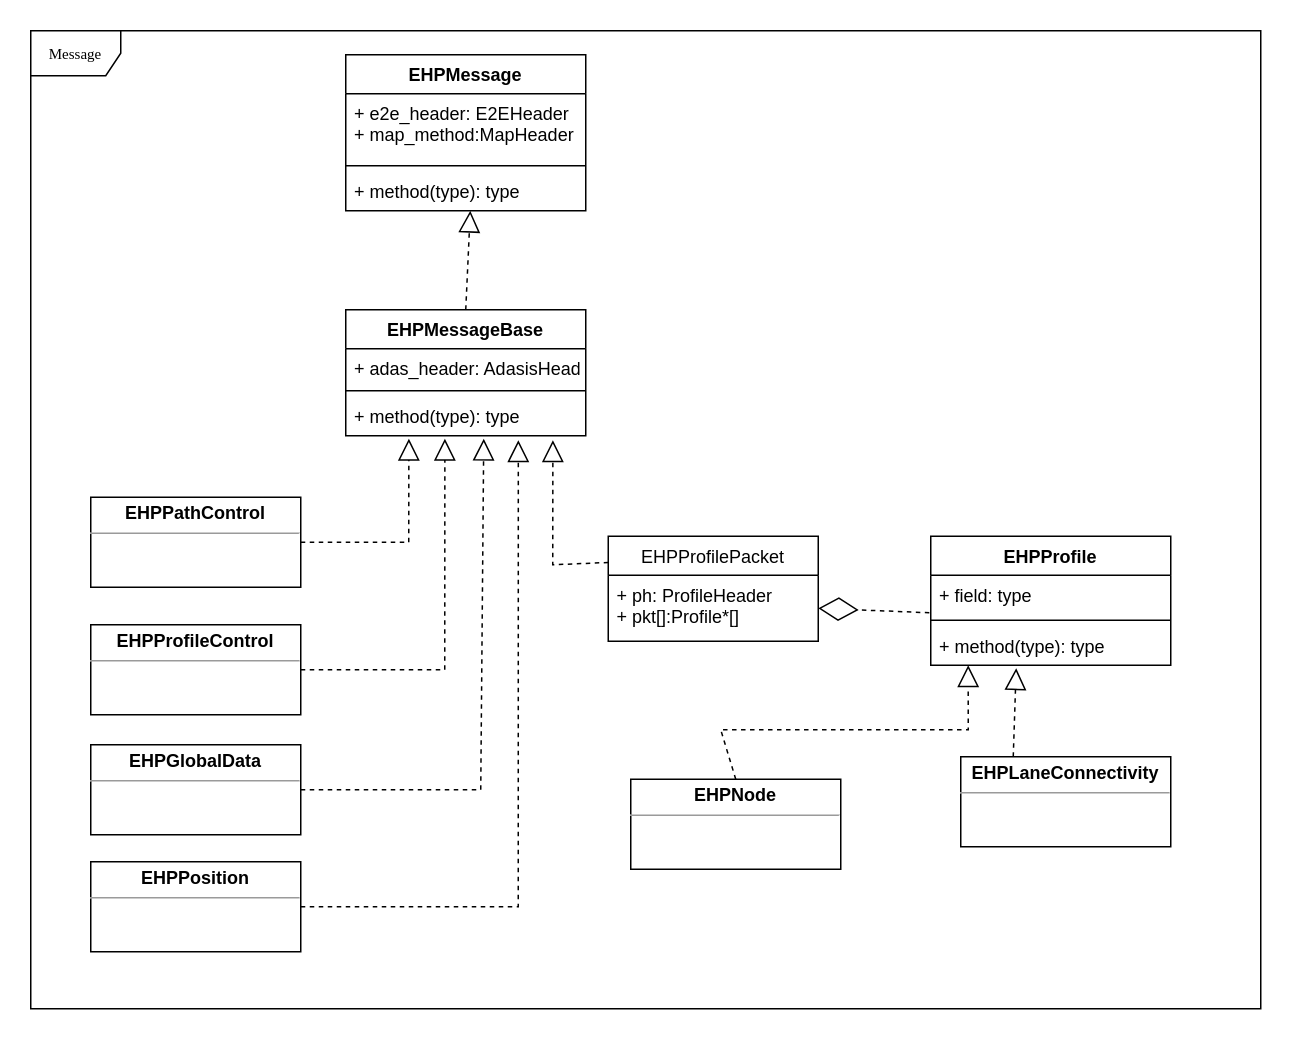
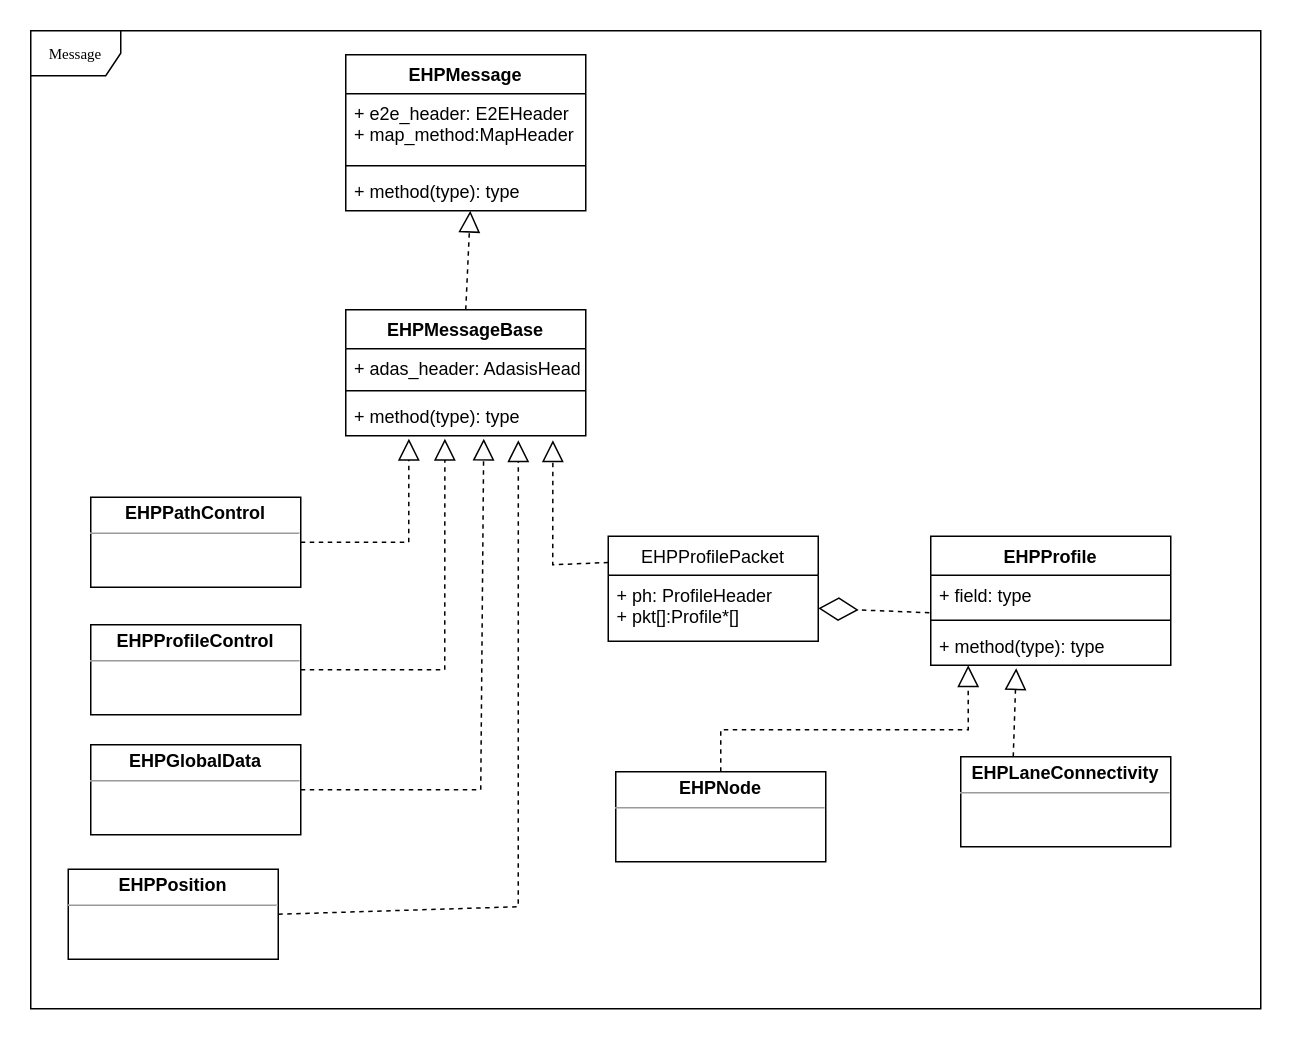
(736, 824) -> (721, 817)
(196, 907) -> (173, 914)
